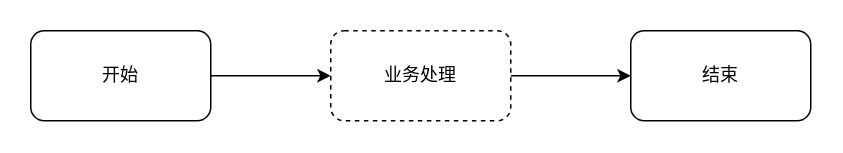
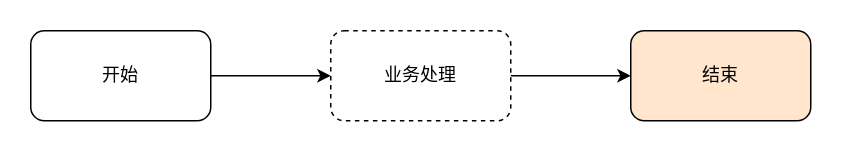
(721, 76) -> (721, 76)
